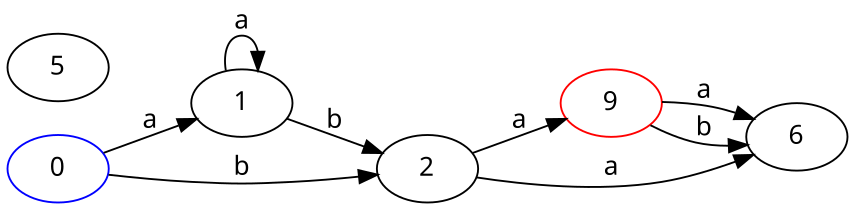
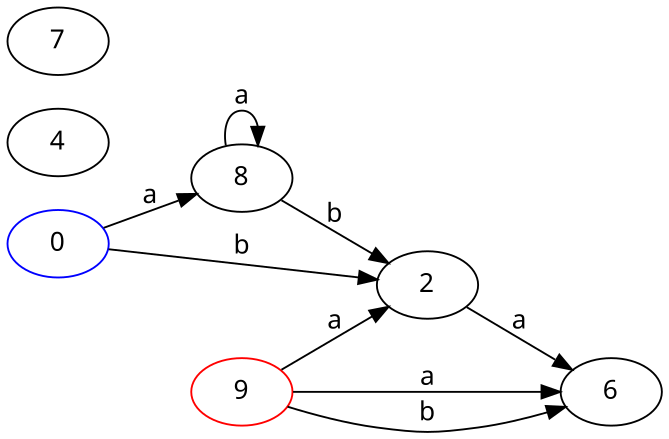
none -> (58, 41)
(58, 68) -> (58, 142)
(242, 103) -> (242, 178)
(511, 139) -> (327, 343)
